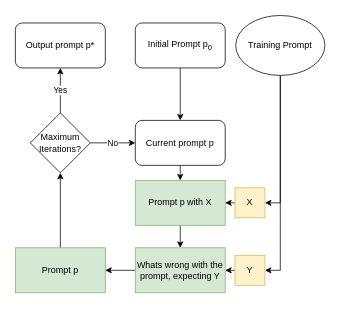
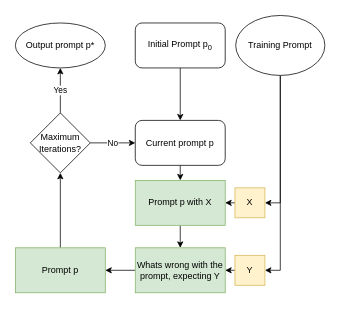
(60, 45) -> (60, 45)
